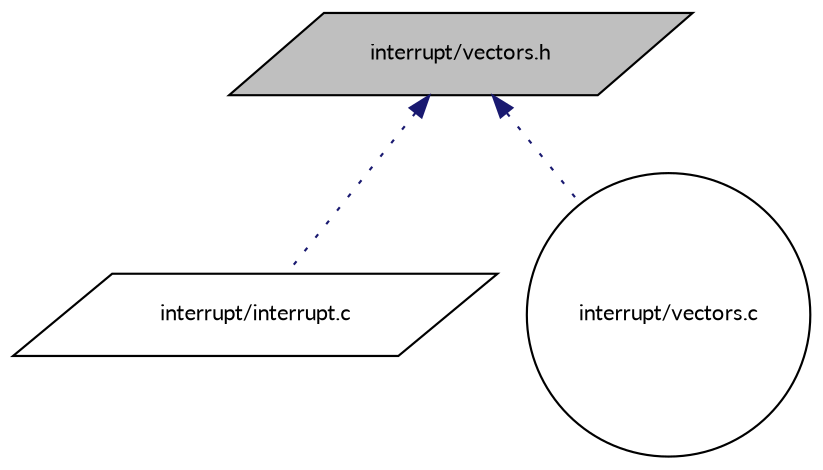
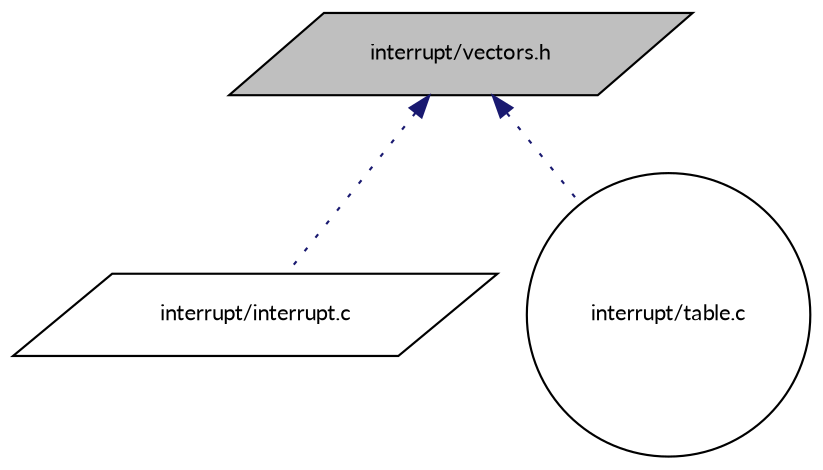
(669, 315) -> (669, 315)
